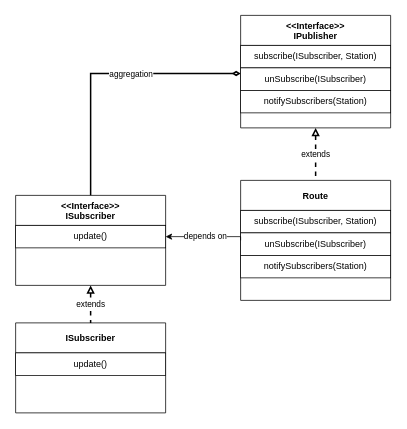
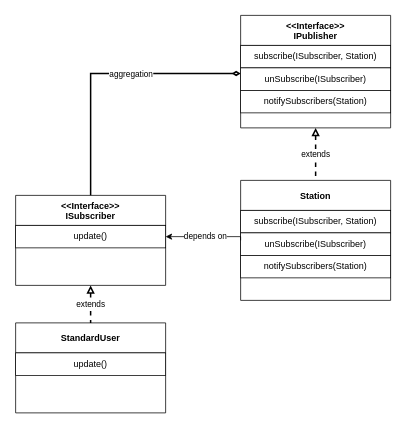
(315, 196) -> (315, 196)
(90, 338) -> (90, 338)
